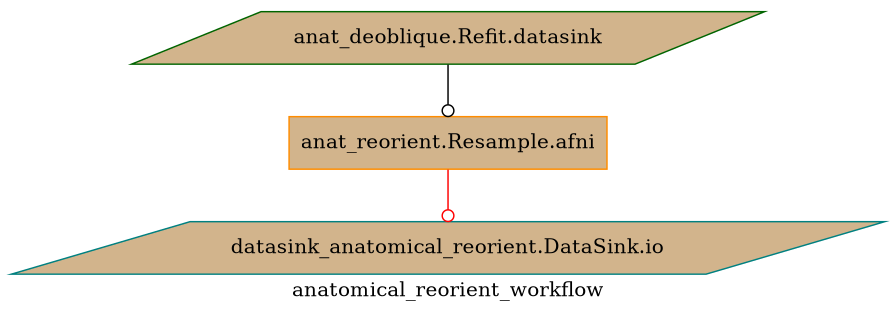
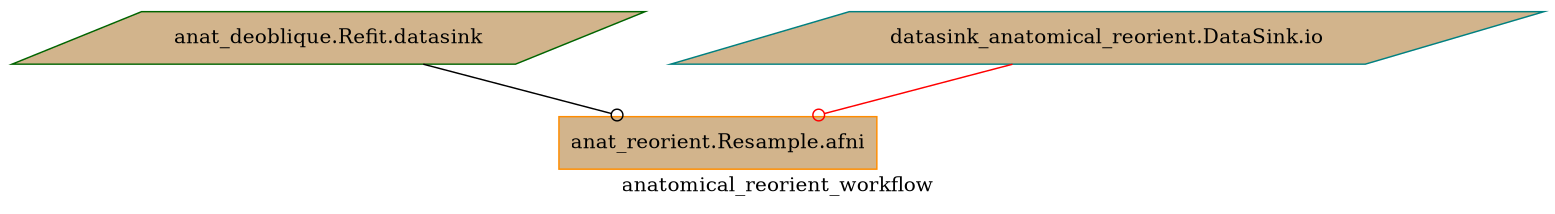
(448, 190) -> (919, 89)
